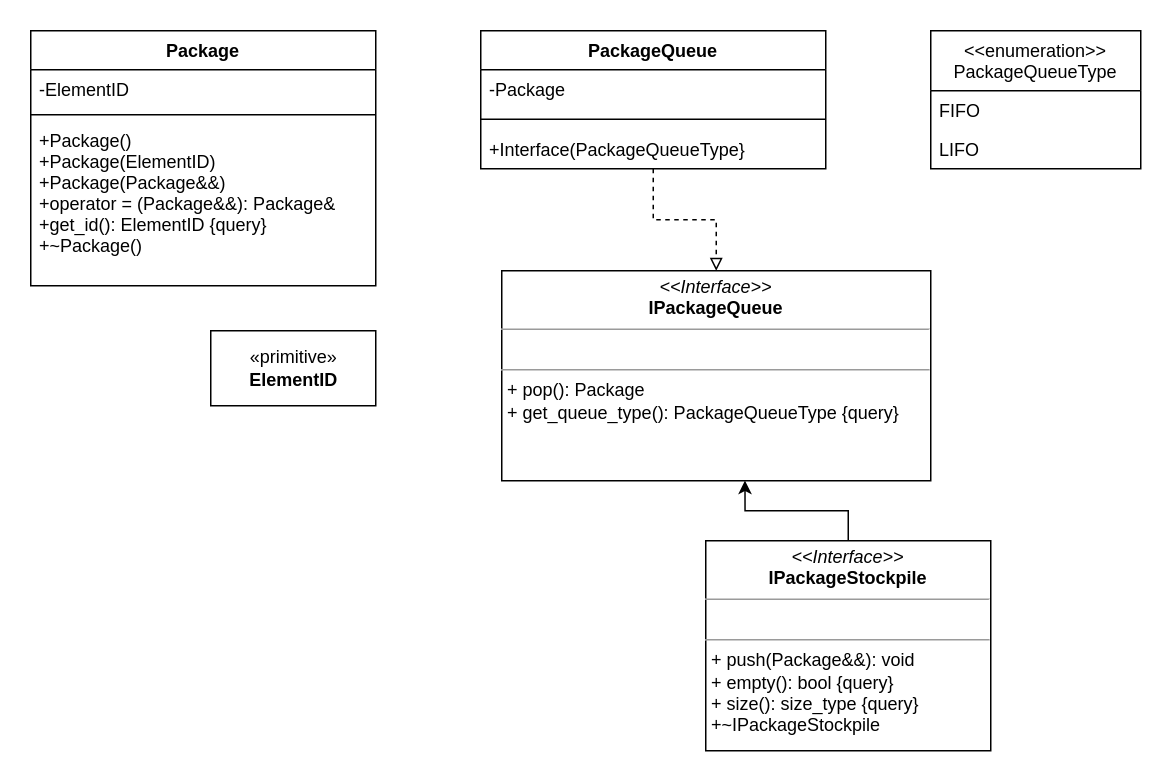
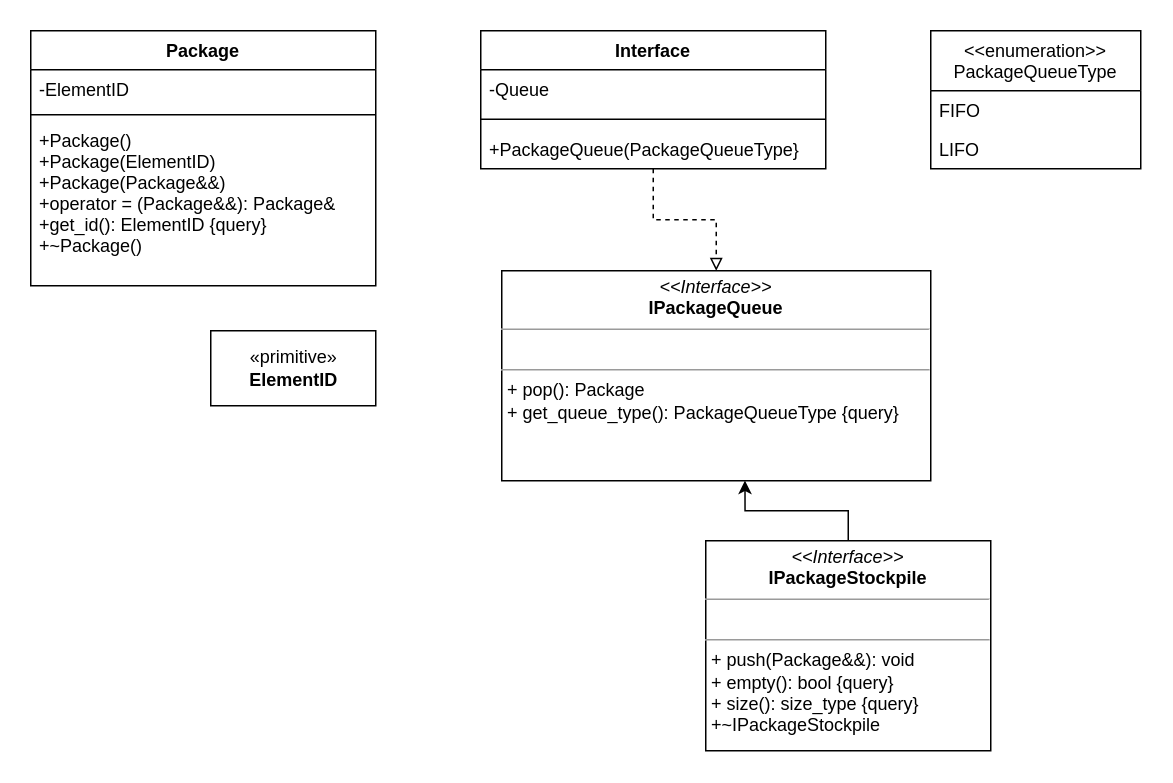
(653, 51) -> (653, 51)
(529, 90) -> (519, 90)
(630, 150) -> (645, 150)
